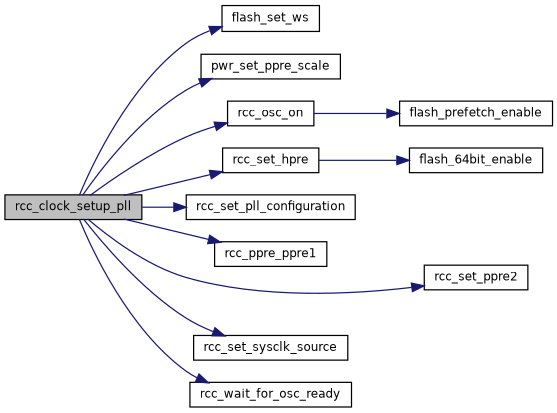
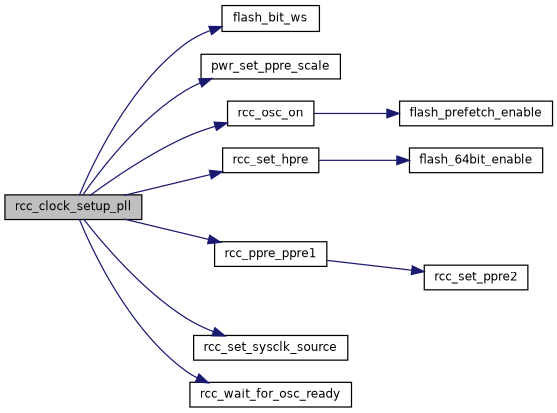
(271, 18) -> (271, 18)
(271, 207) -> none
(241, 289) -> (369, 265)
